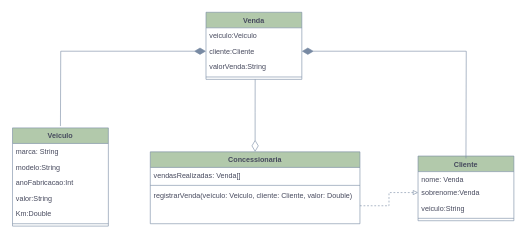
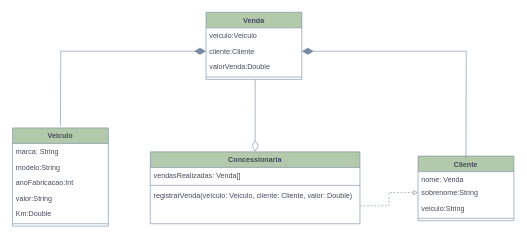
(241, 67) -> (241, 67)
(451, 193) -> (452, 193)
